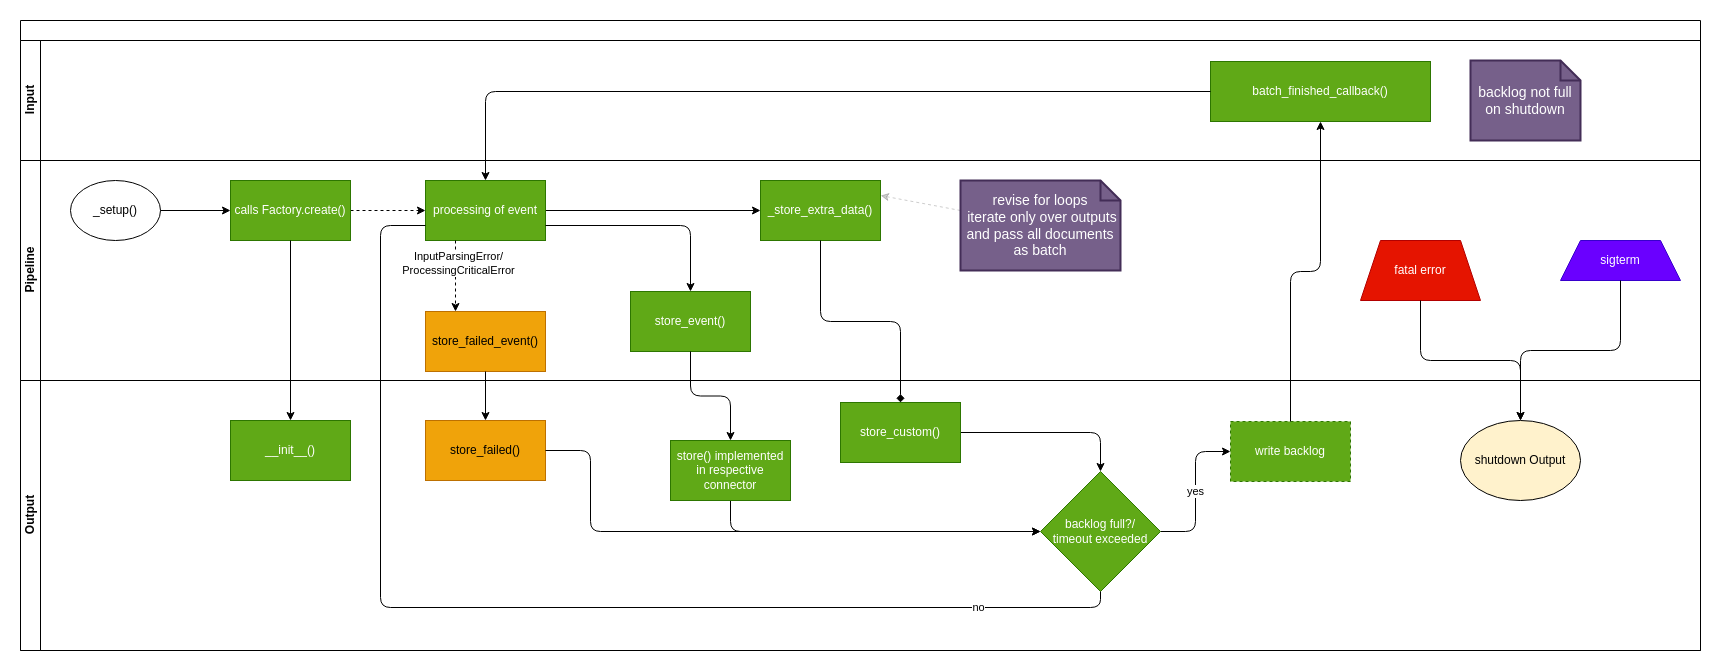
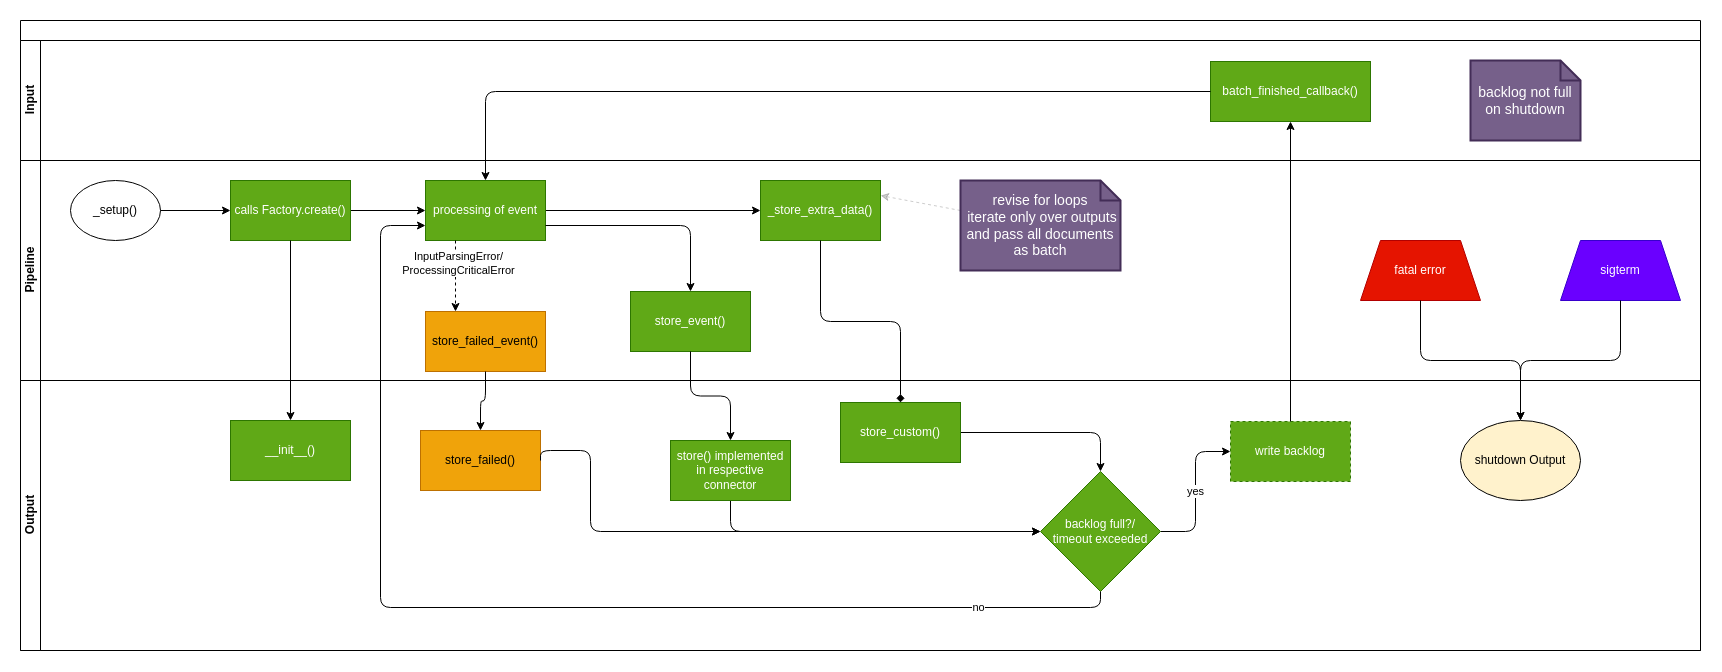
(1321, 92) -> (1291, 92)
(385, 211) -> (385, 211)
(420, 226) -> (417, 226)
(1621, 261) -> (1621, 271)
(486, 451) -> (481, 461)
